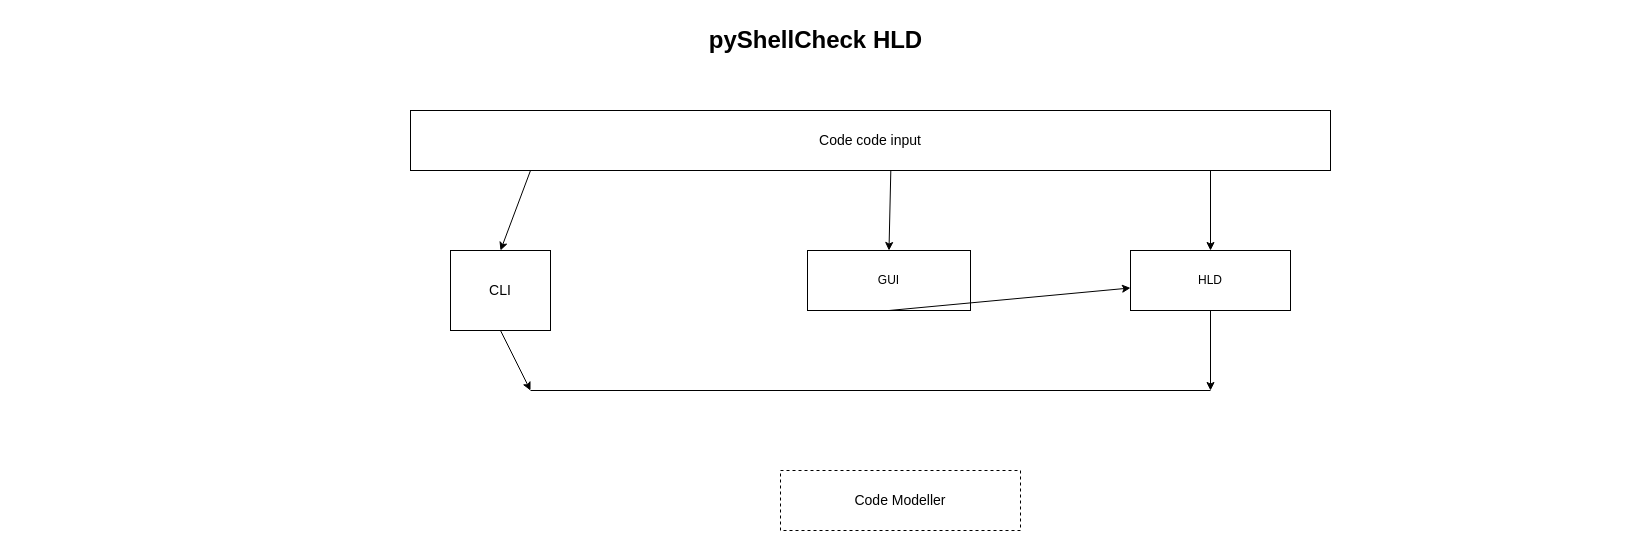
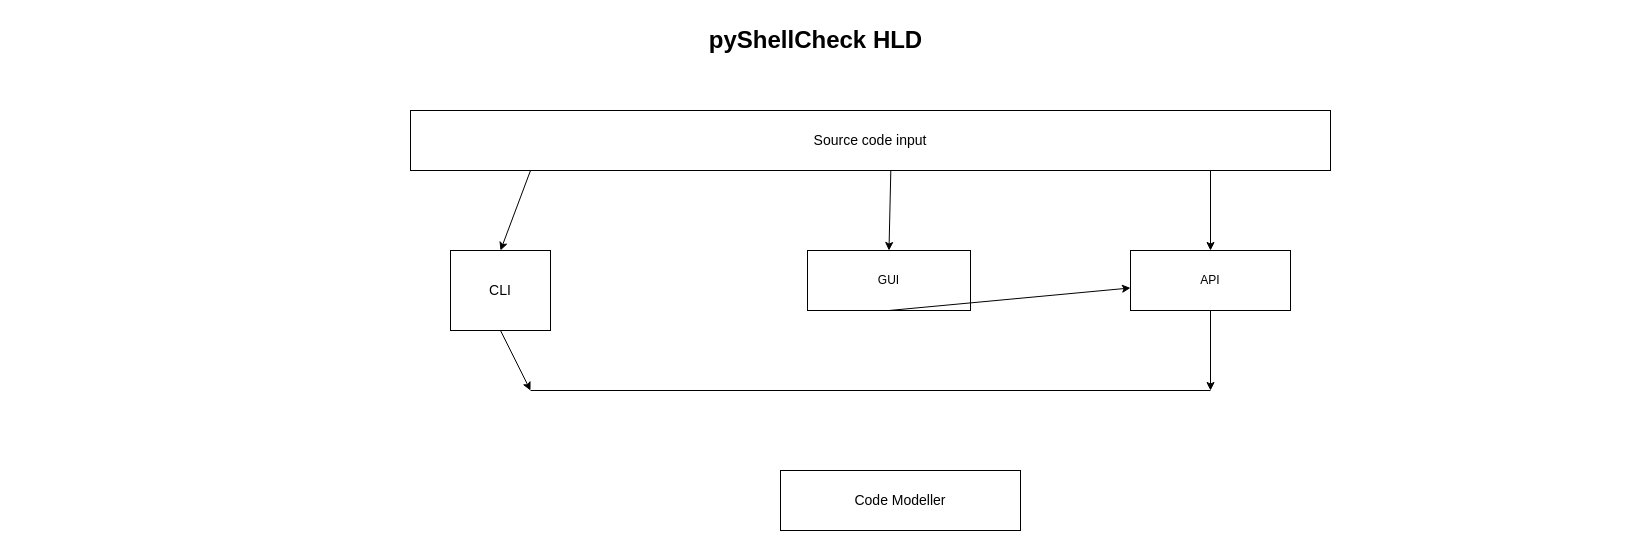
(871, 141) -> (871, 141)
(1211, 281) -> (1211, 281)
(901, 501) -> (901, 501)
